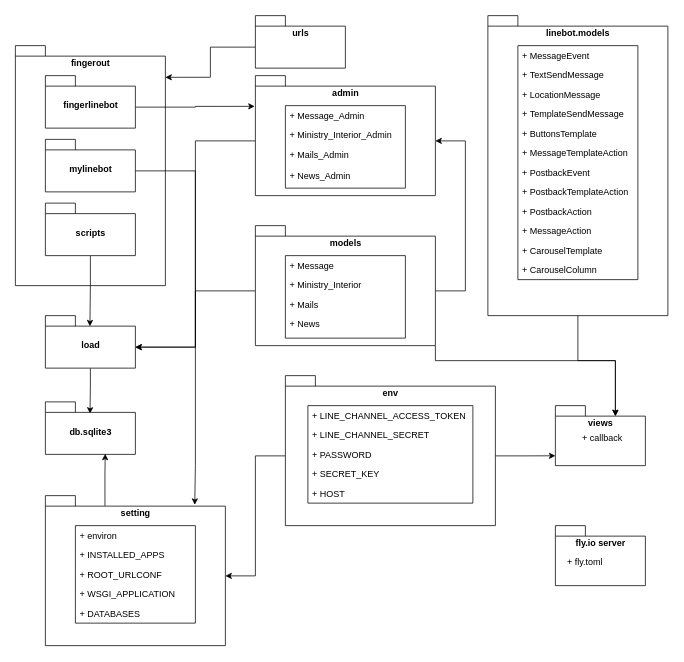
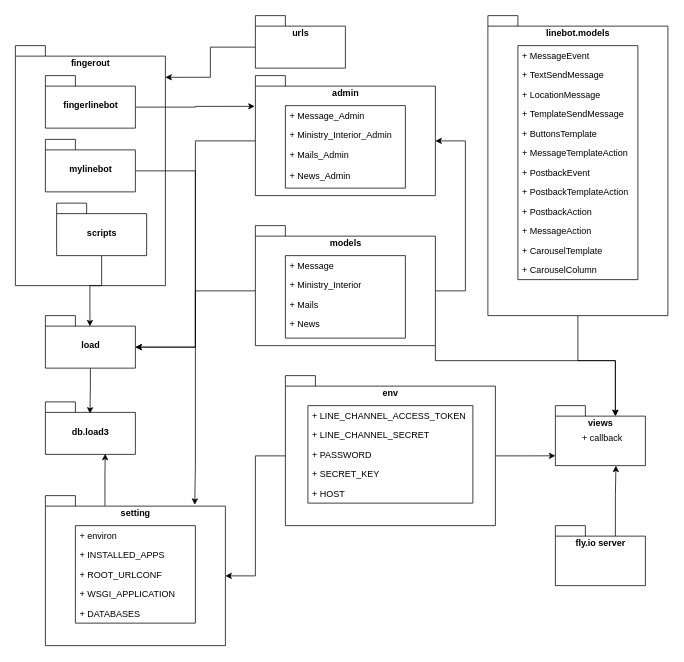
(90, 229) -> (102, 229)
(91, 432) -> (91, 432)
none -> (615, 503)
(597, 561) -> none
